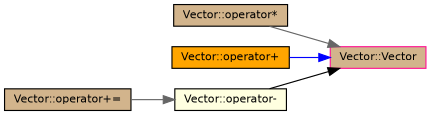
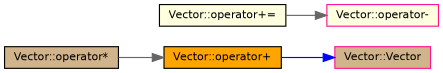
(299, 35) -> (135, 58)
(299, 80) -> none
(68, 100) -> (223, 15)
(231, 100) -> (383, 15)
